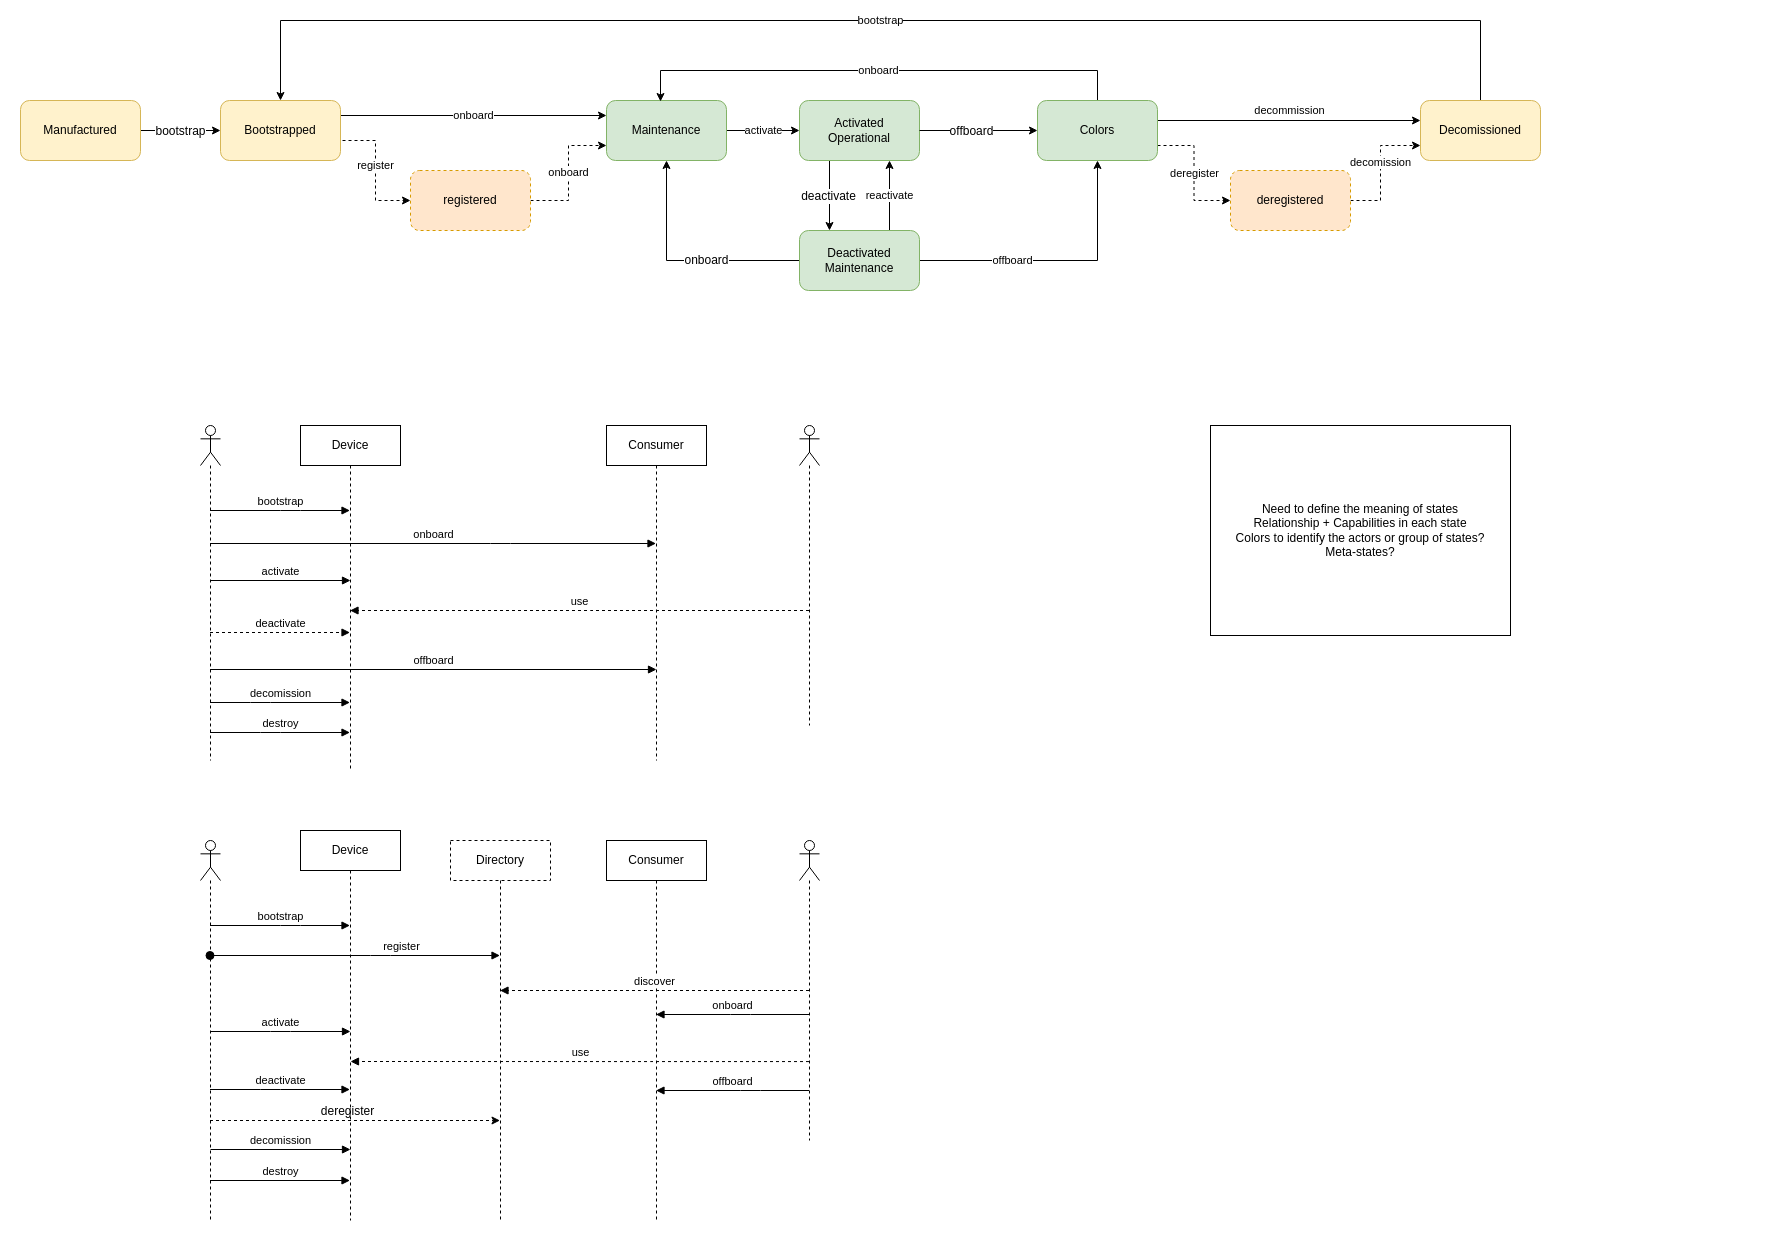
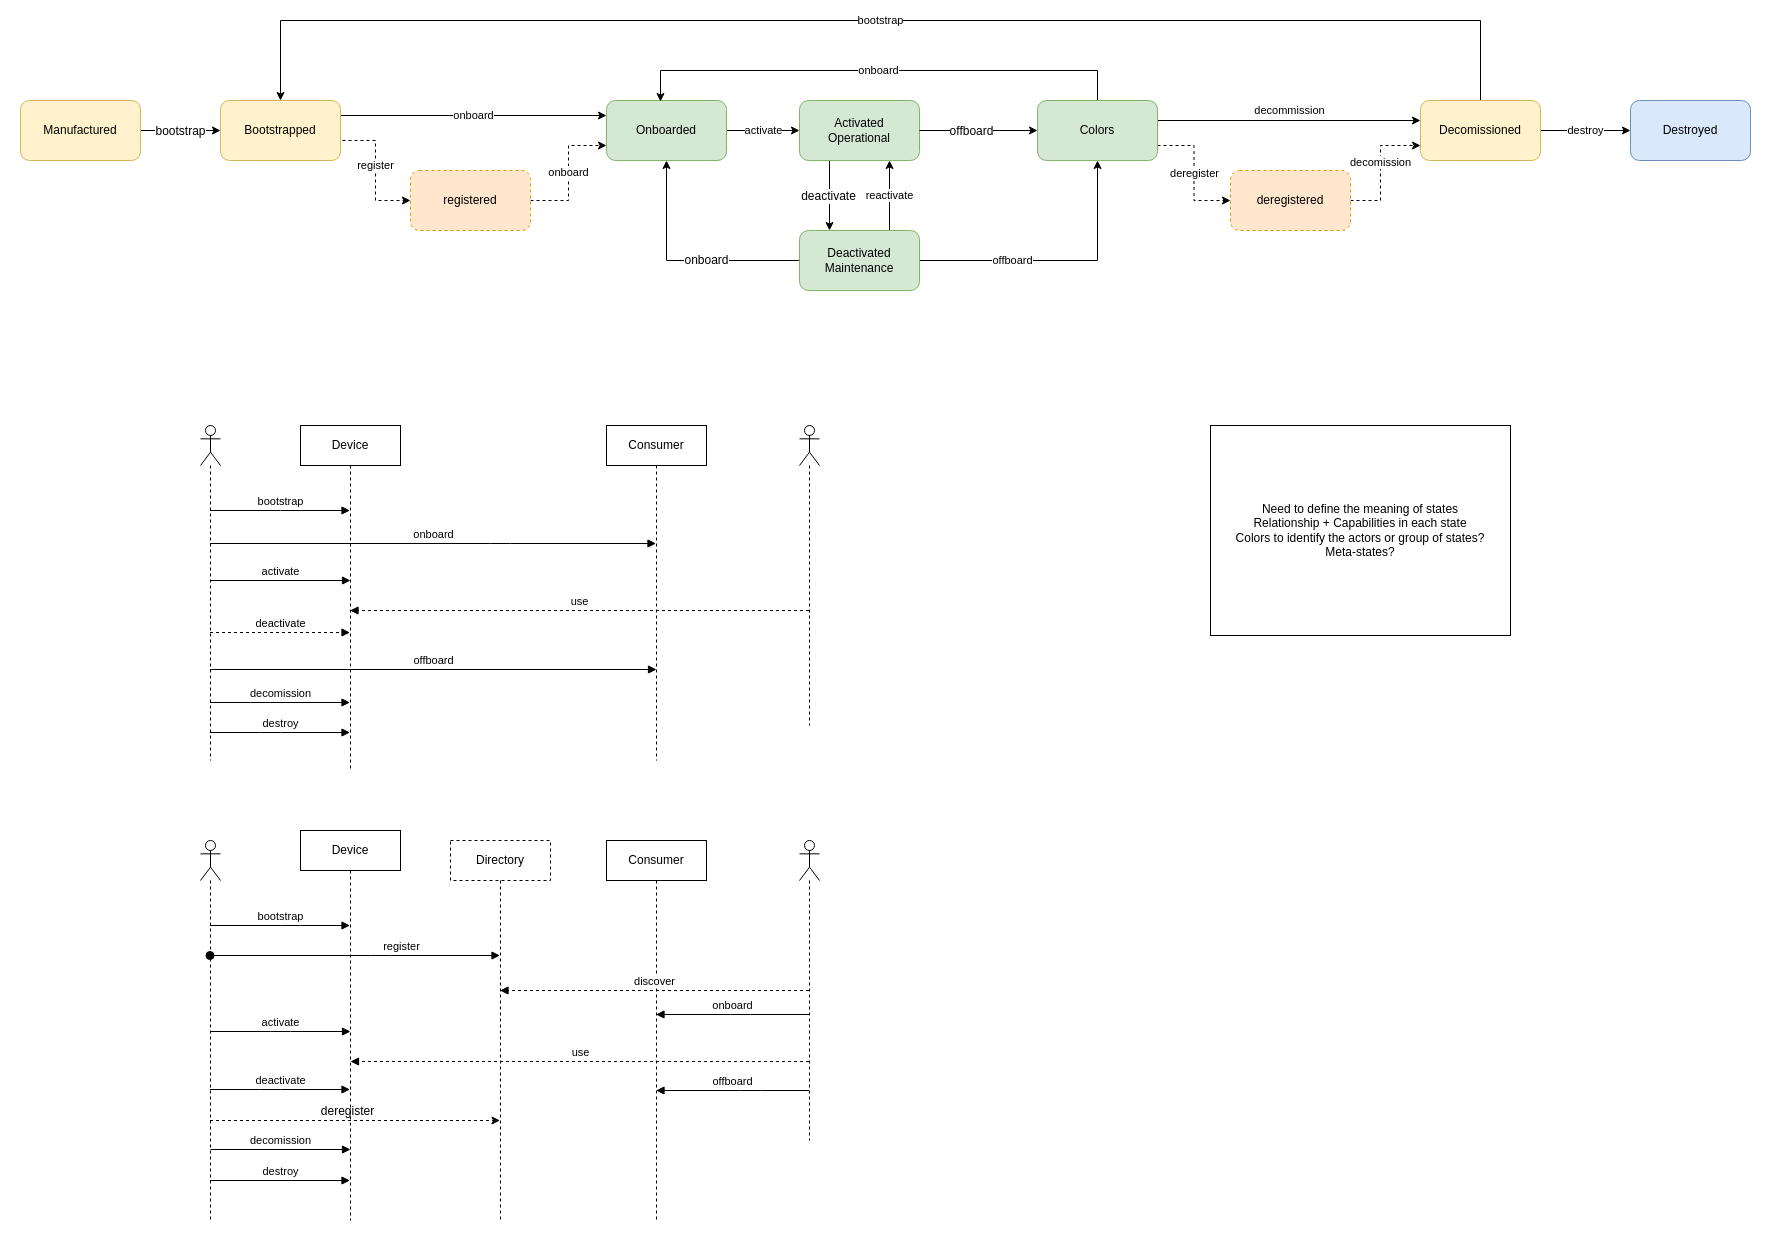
(667, 131) -> (667, 131)
none -> (1582, 131)
none -> (1691, 131)
